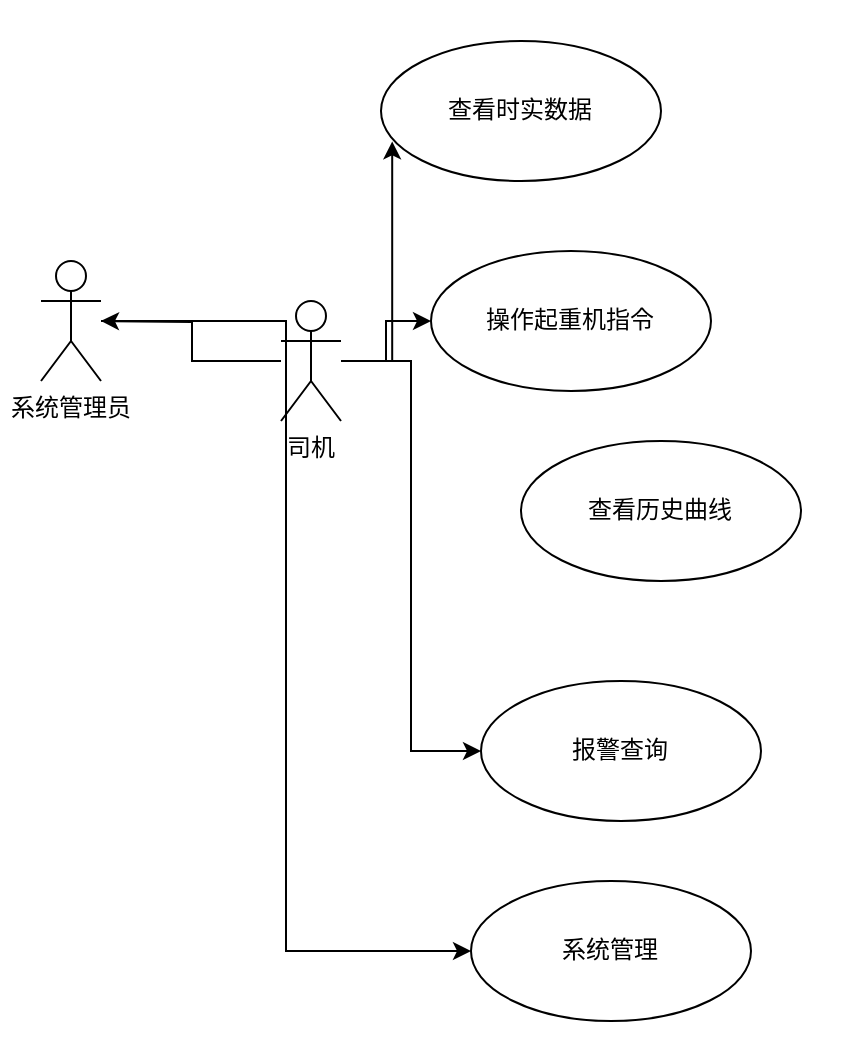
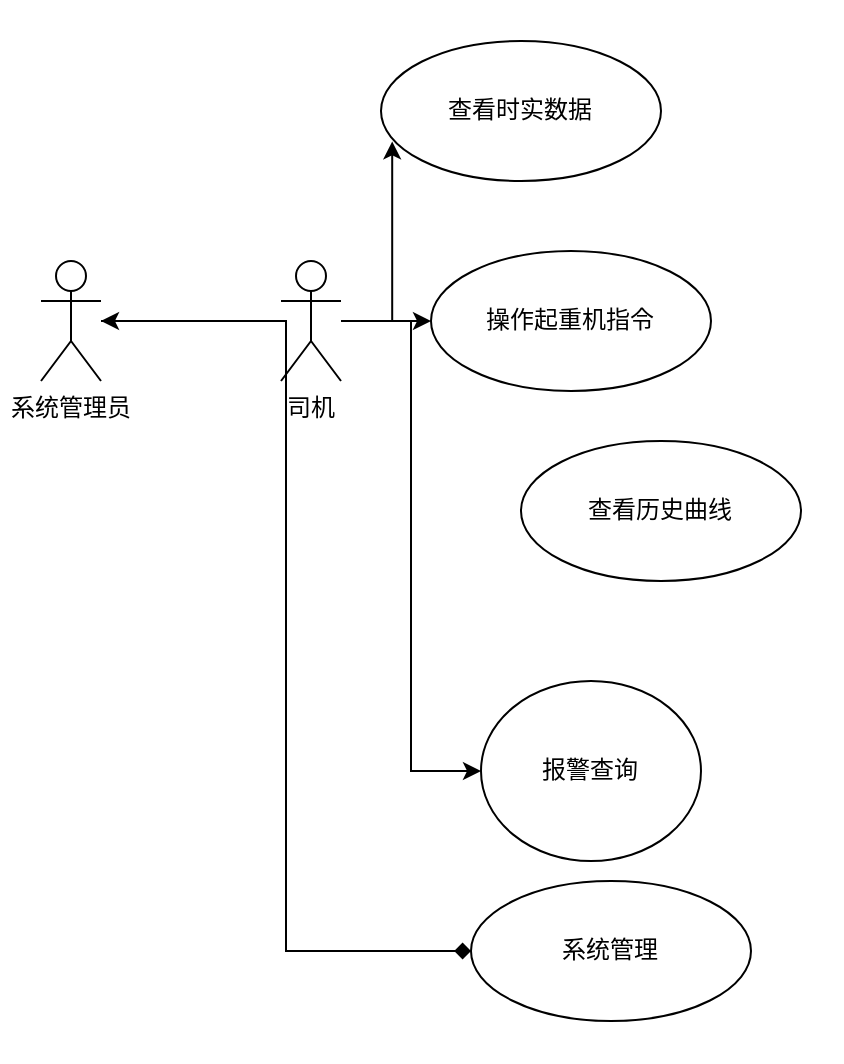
(311, 361) -> (311, 321)
(621, 751) -> (591, 771)
(456, 951) -> (455, 951)
